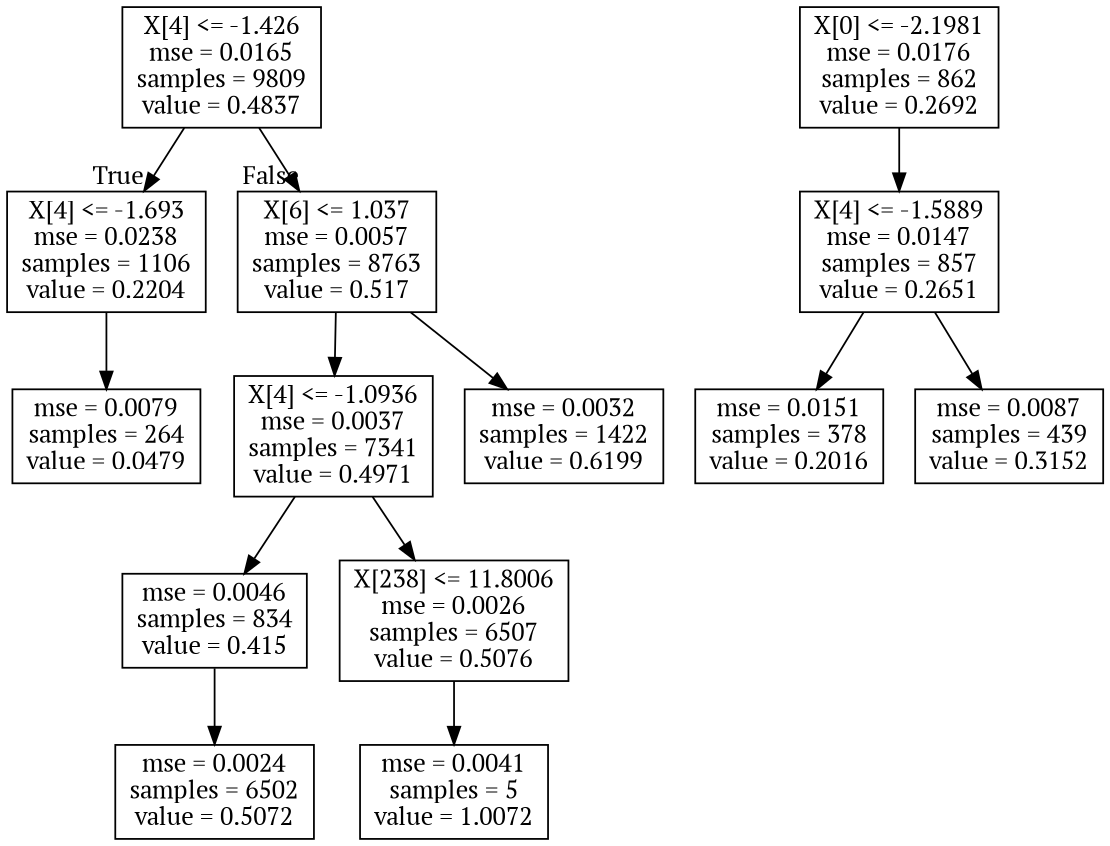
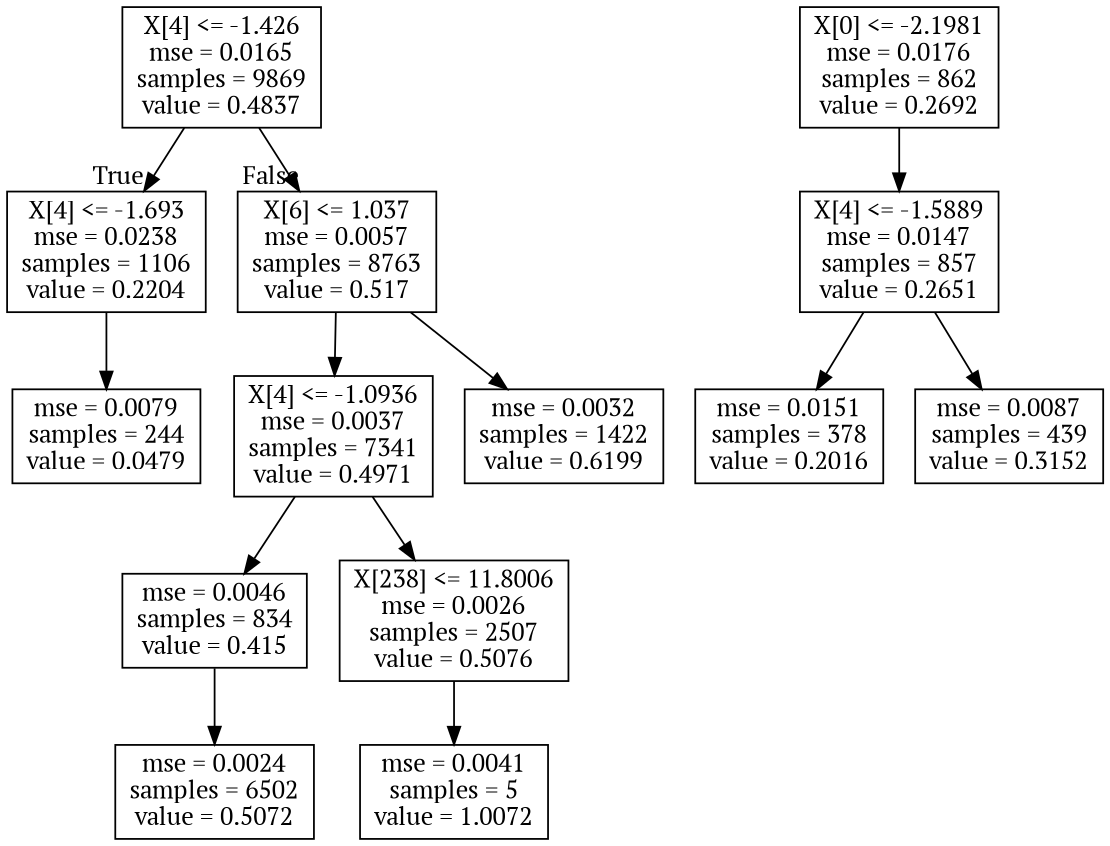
(222, 67) -> (222, 67)
(106, 436) -> (106, 436)
(454, 621) -> (454, 621)
